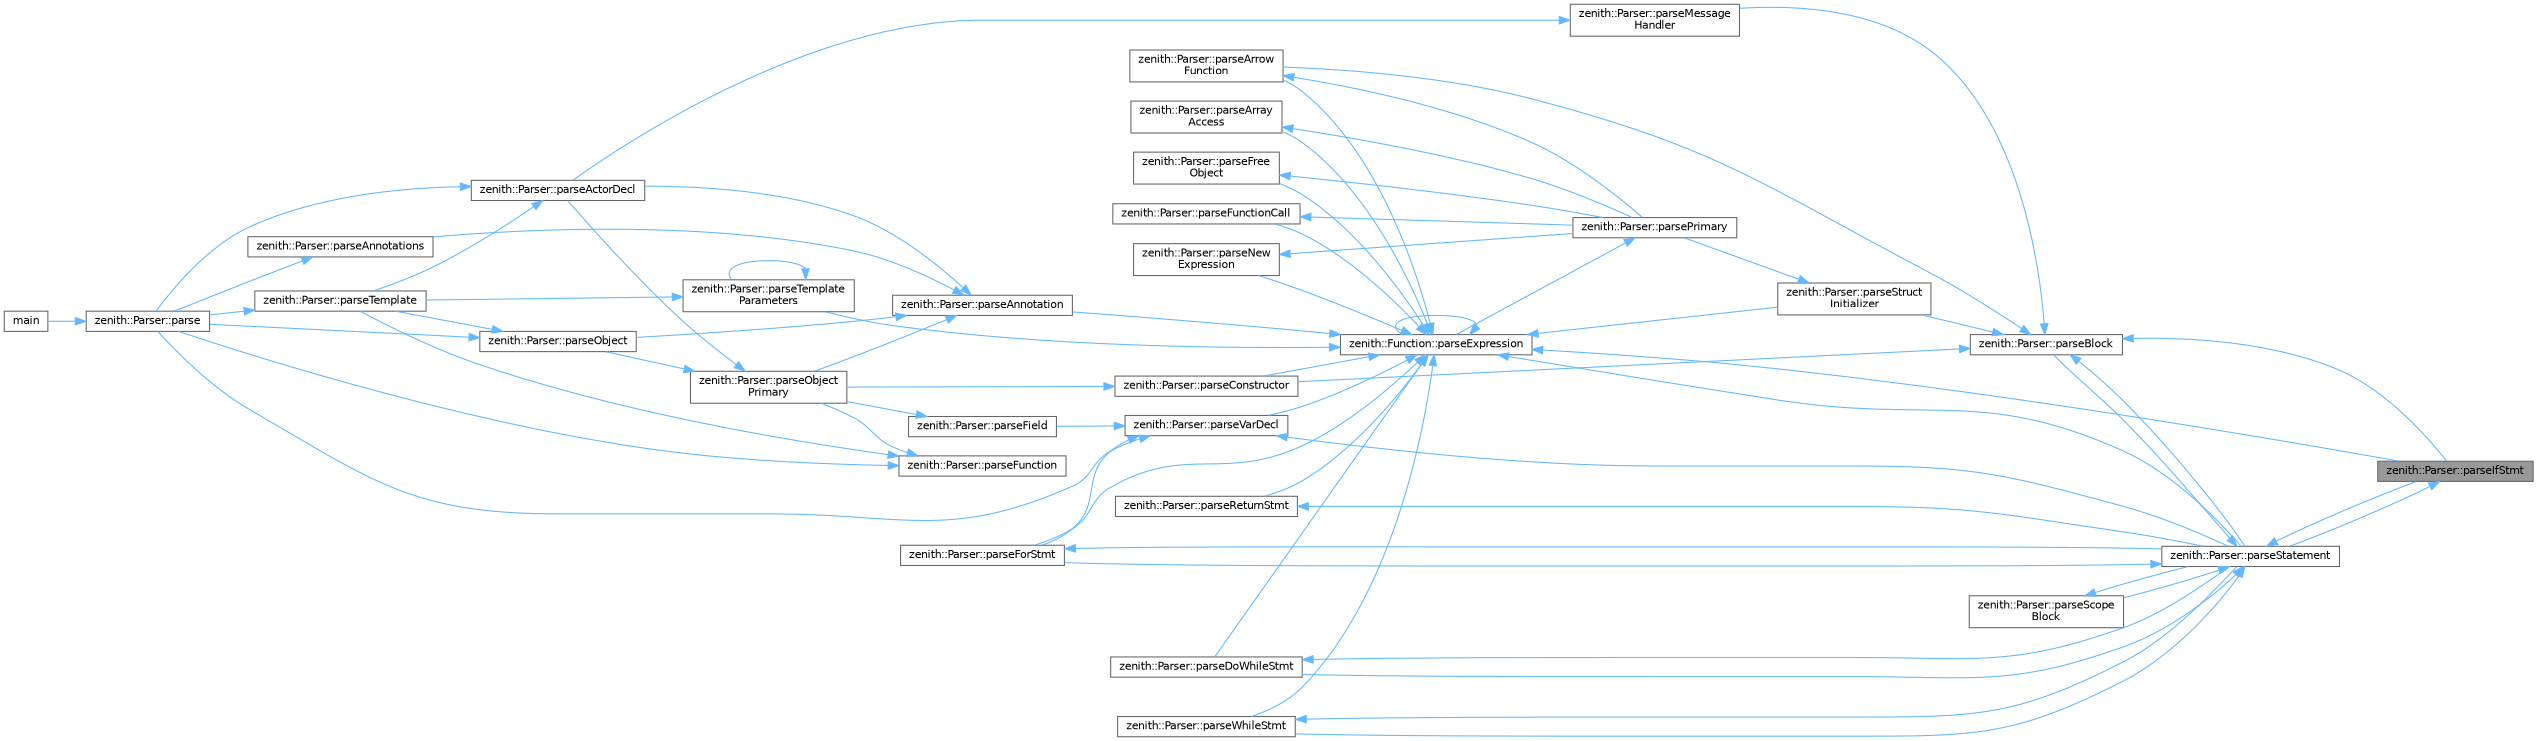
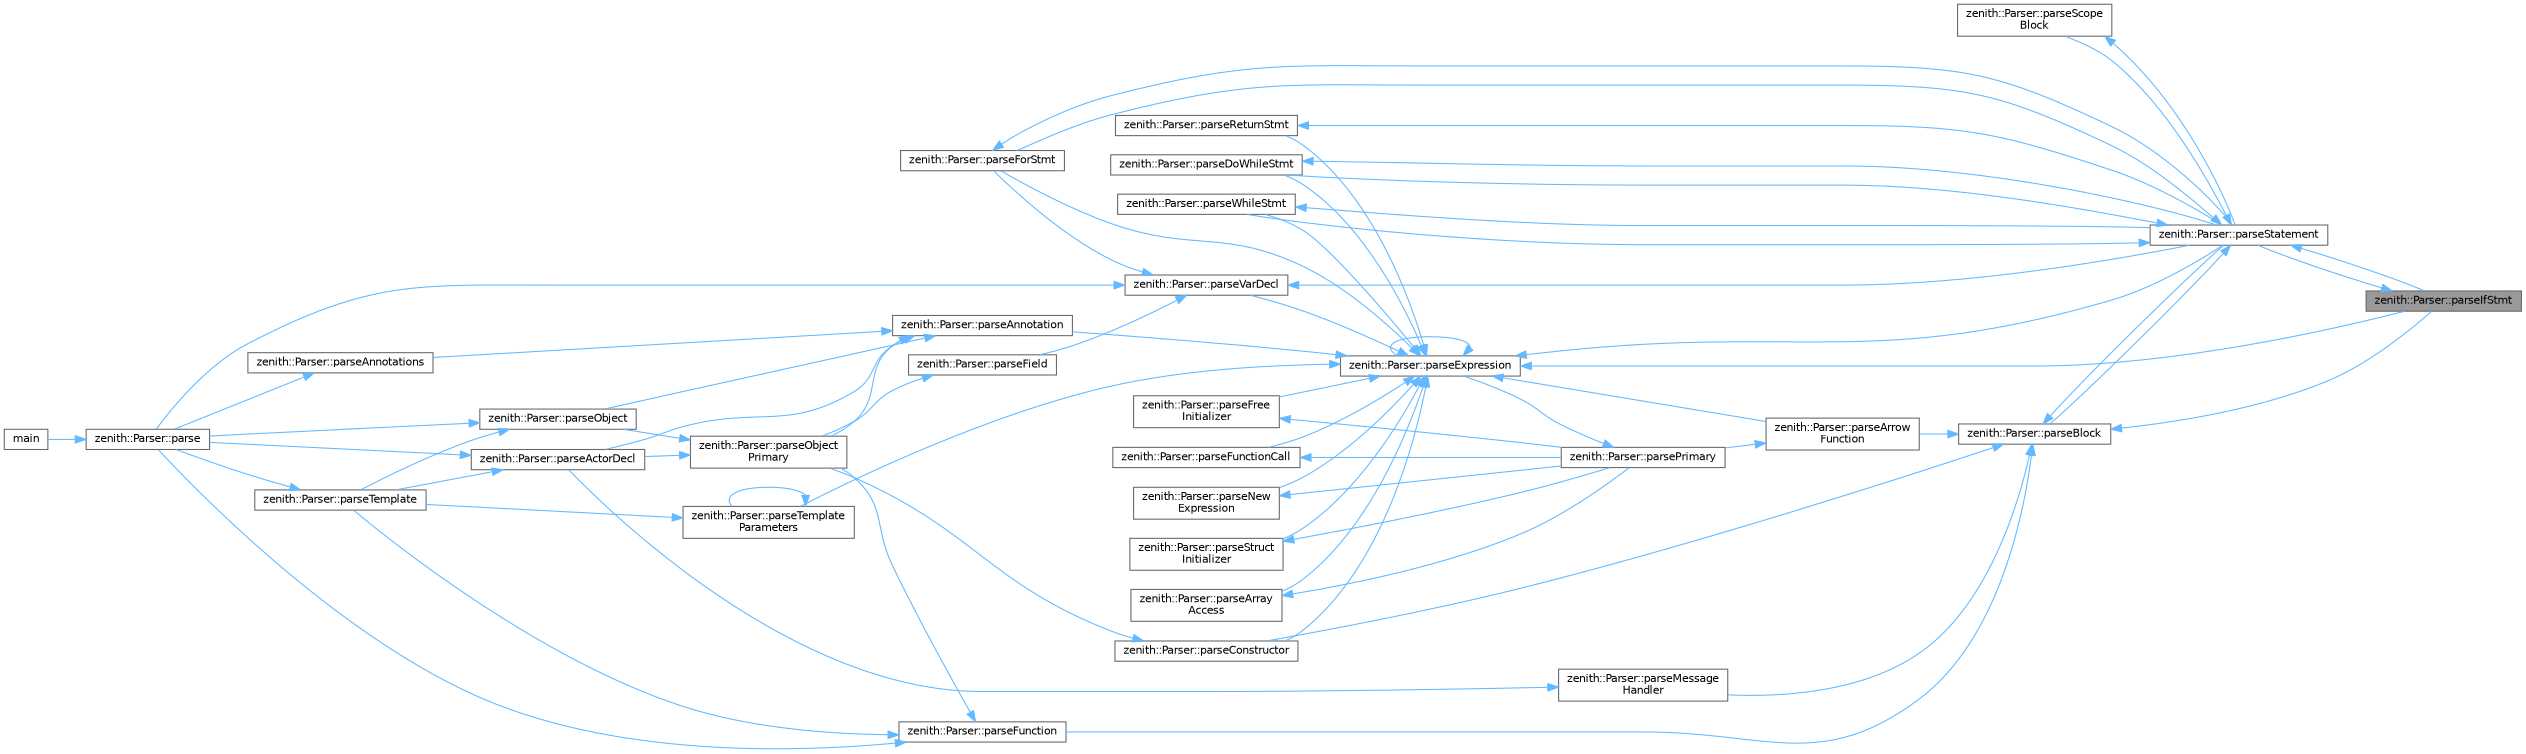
(1206, 168) -> (1206, 412)
(1957, 323) -> (1636, 732)
(1436, 345) -> (1430, 366)
